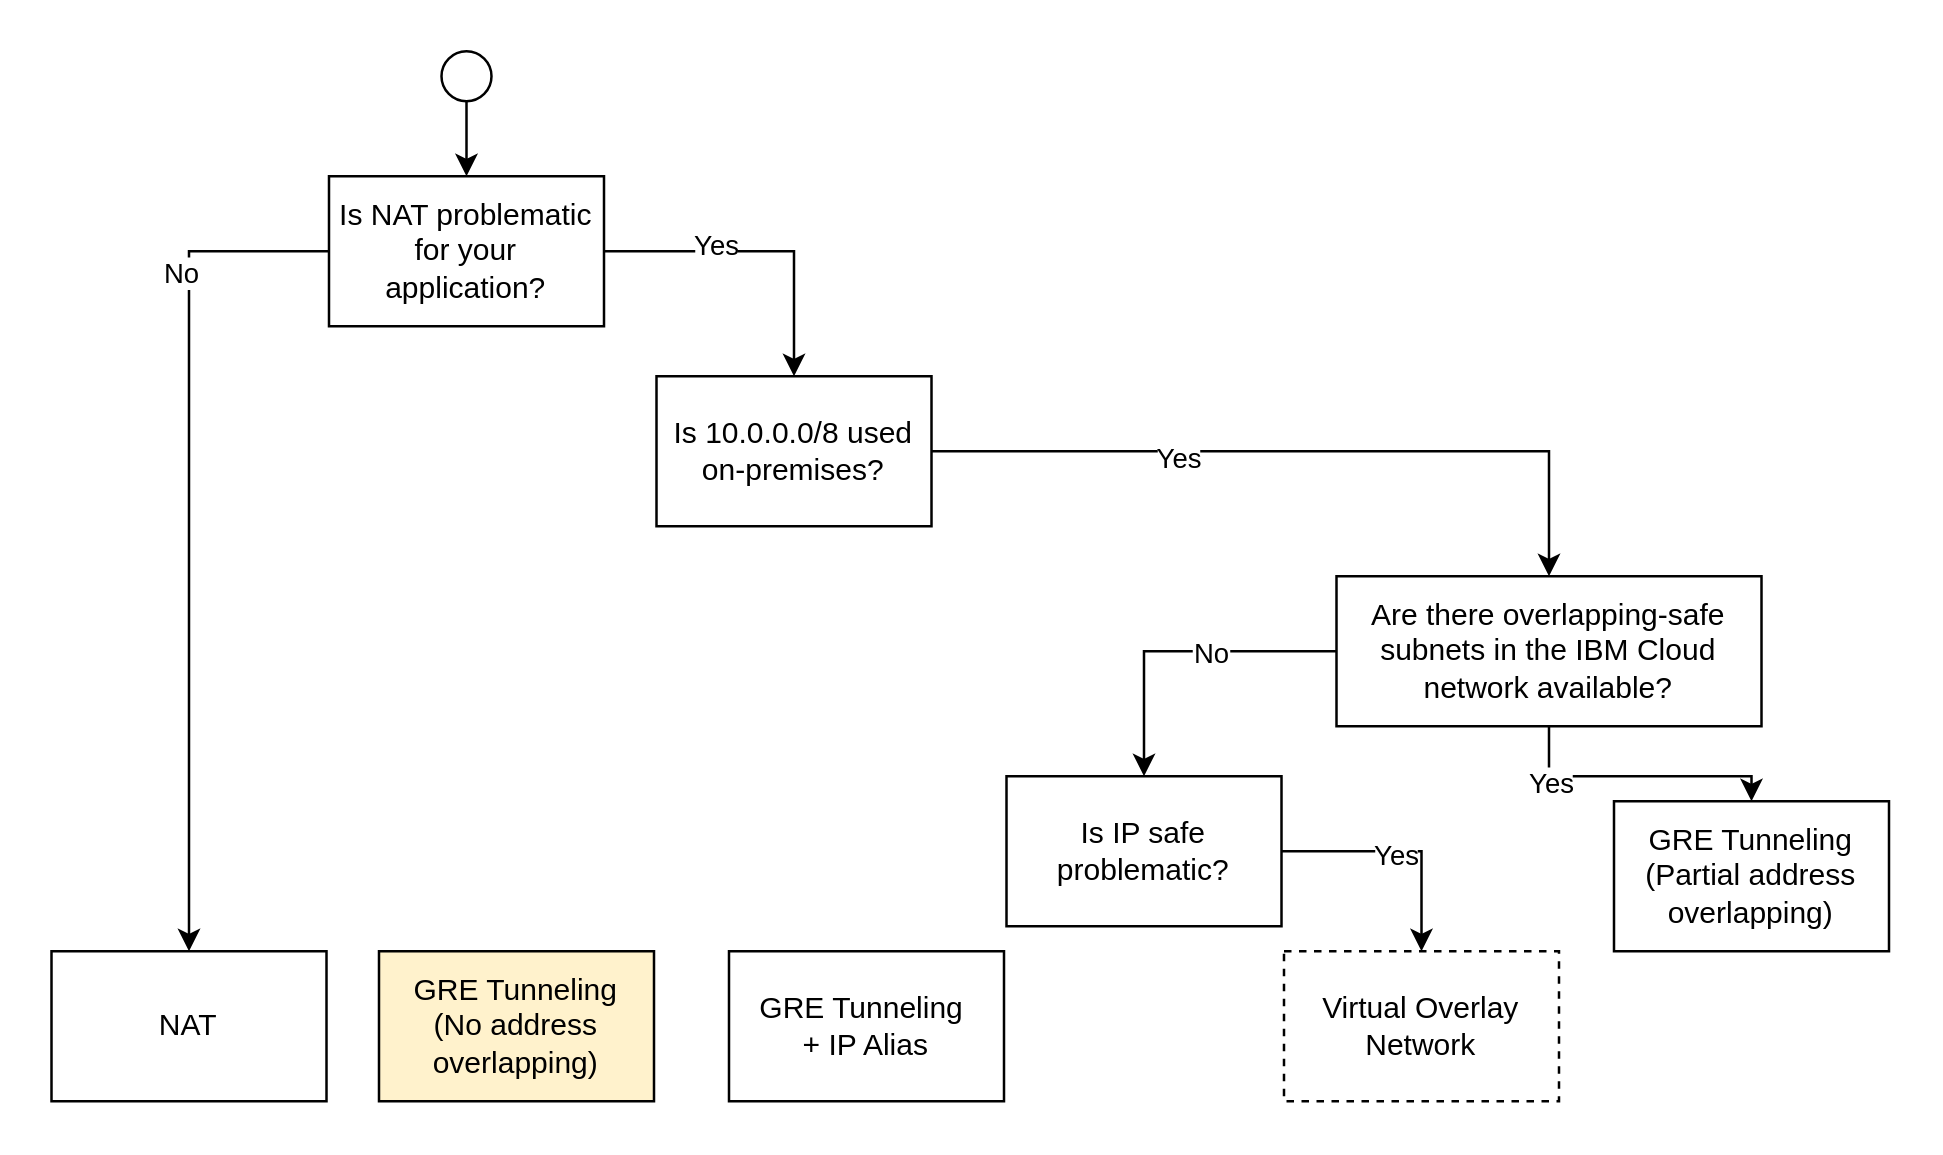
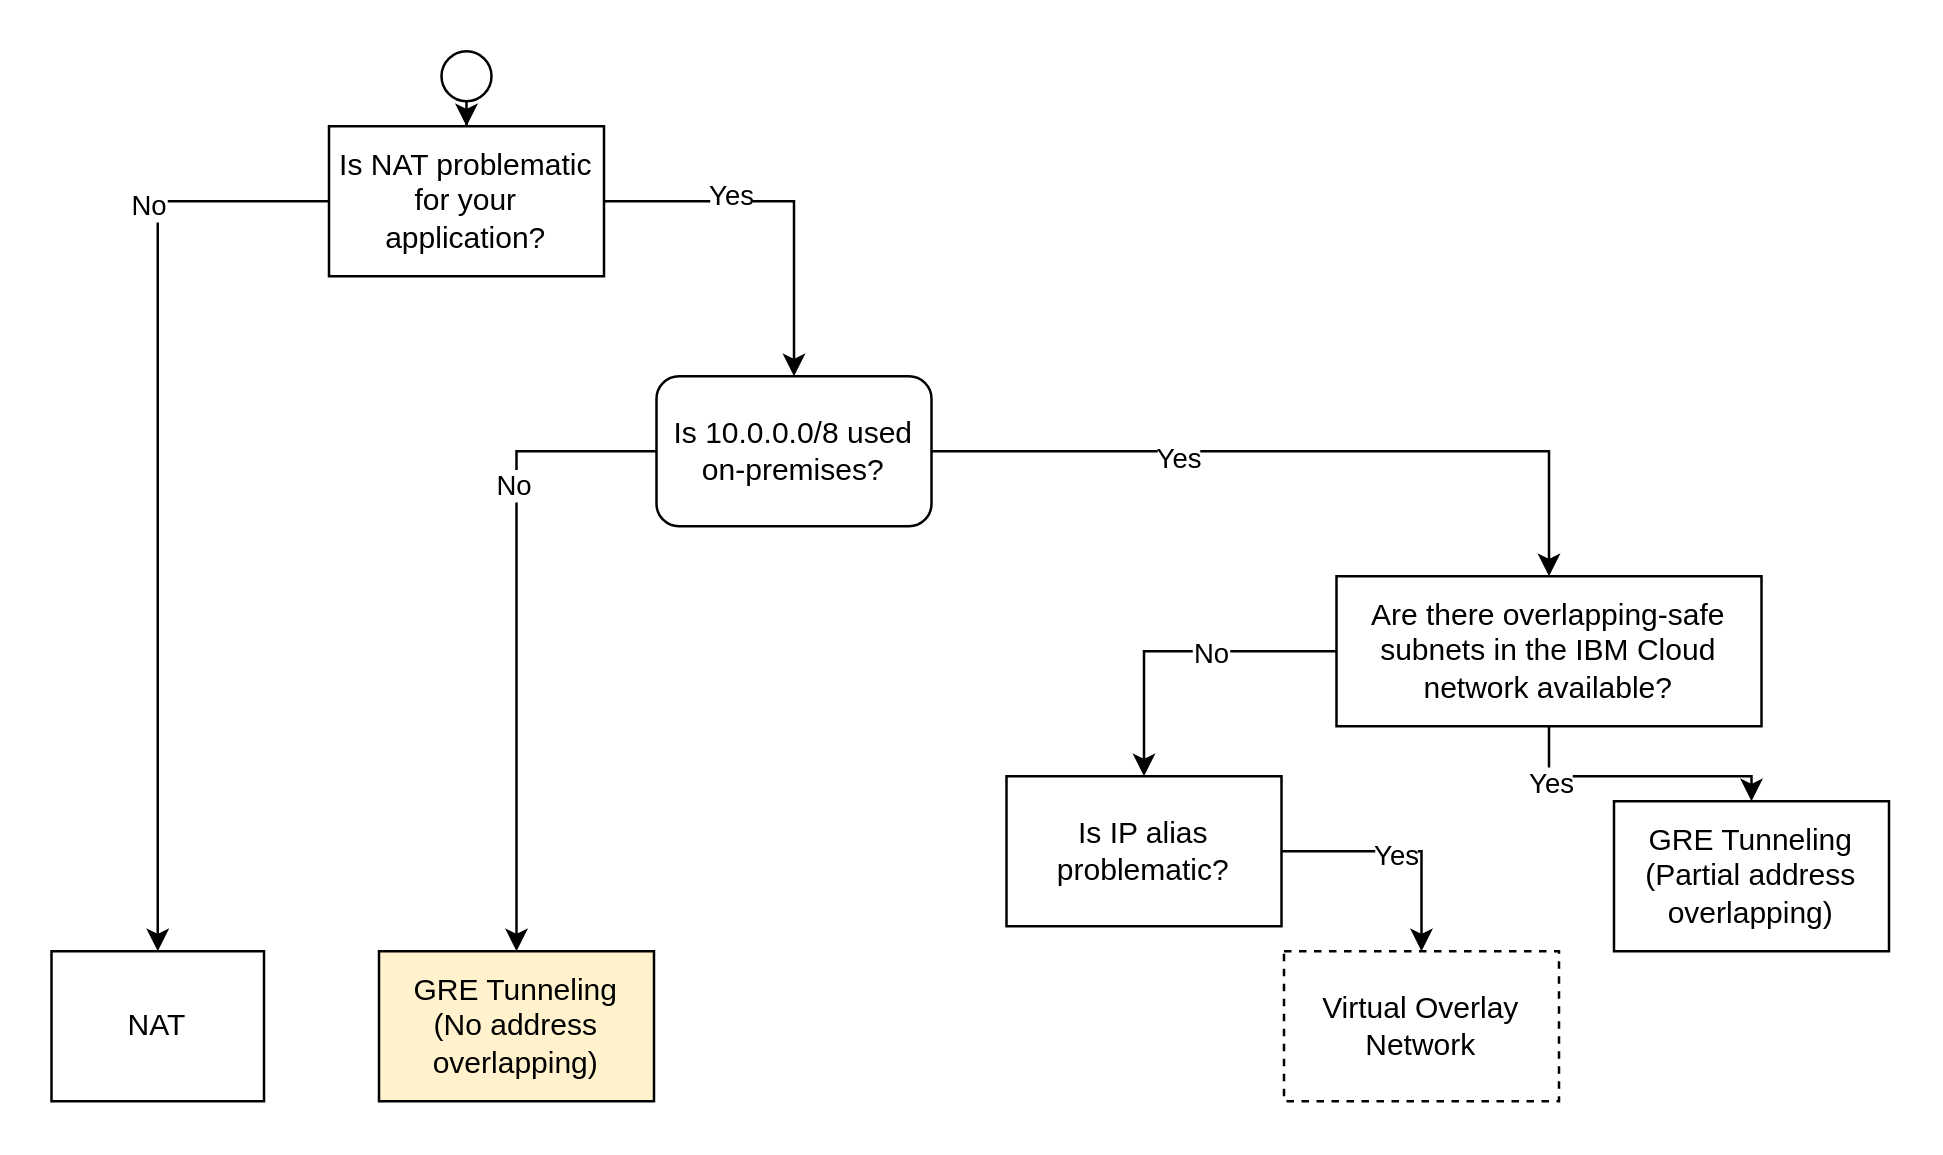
(466, 251) -> (466, 201)
(794, 451) -> (794, 451)
none -> (516, 718)
(1144, 851) -> (1144, 851)
(189, 1026) -> (158, 1026)
(866, 1026) -> none
